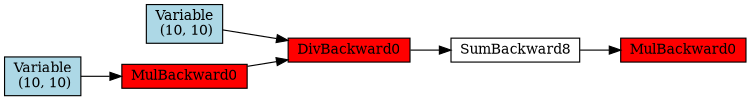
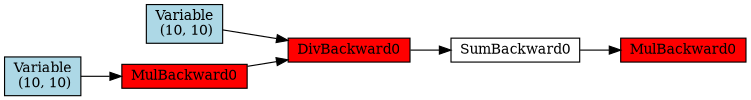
(515, 50) -> (515, 50)
